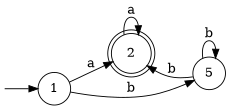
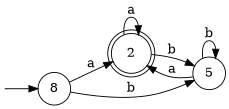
none -> (169, 57)
(172, 69) -> (172, 69)
(54, 89) -> (54, 89)
